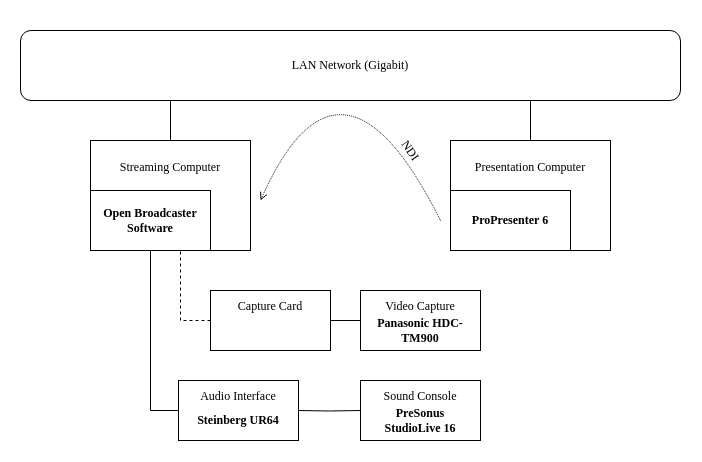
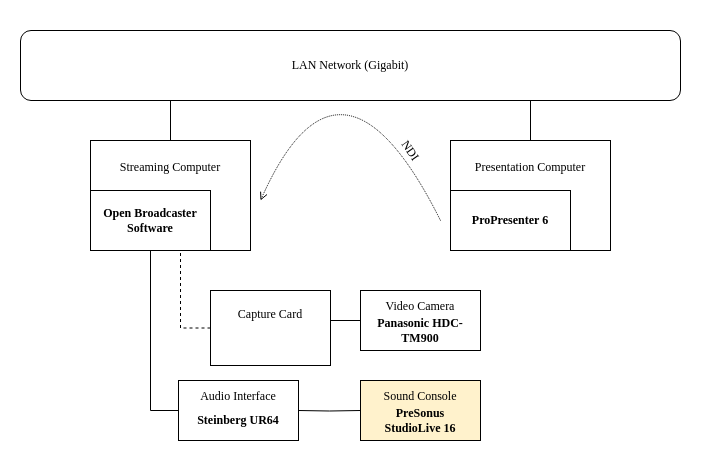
(271, 321) -> (271, 328)
(421, 321) -> (421, 321)
(421, 411) -> (421, 411)
